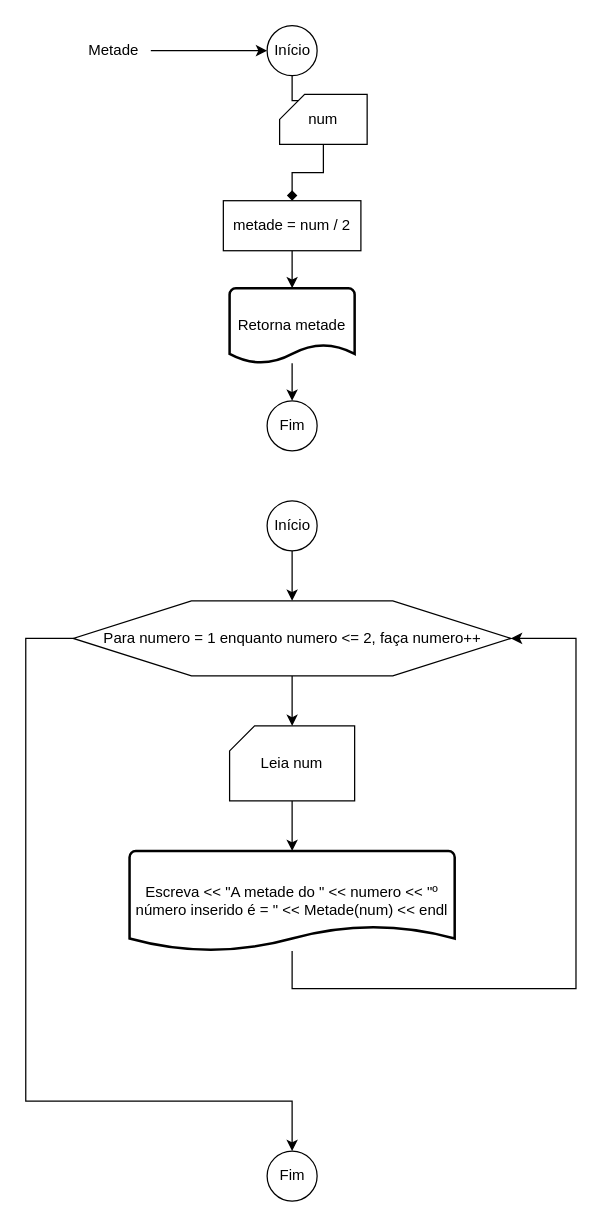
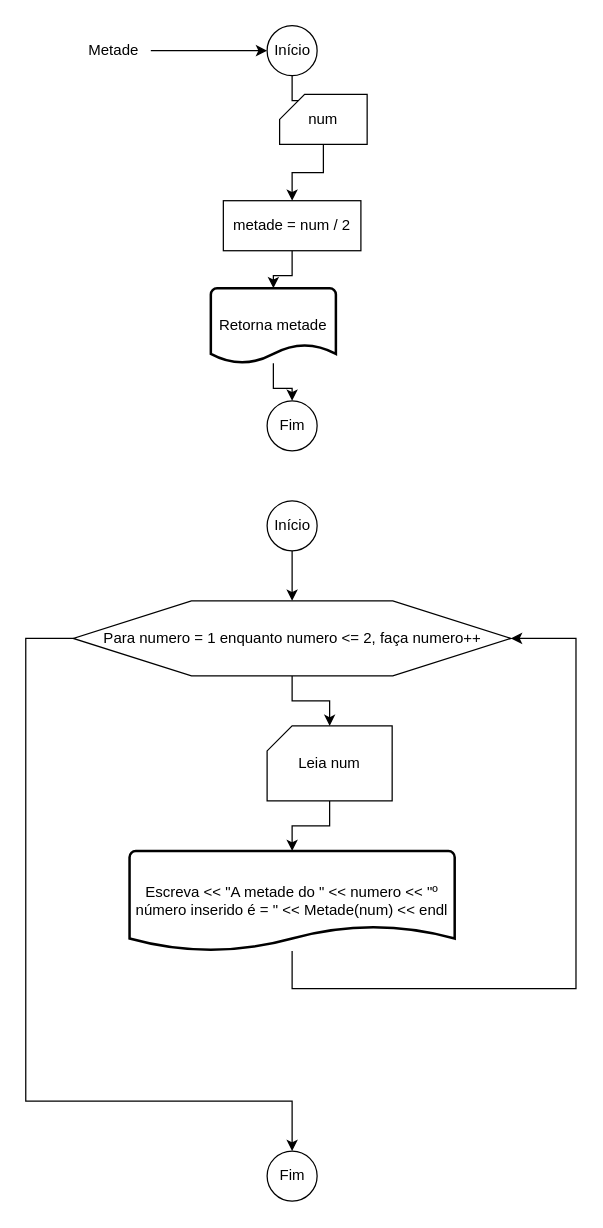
(292, 190) -> (292, 191)
(292, 326) -> (273, 326)
(292, 763) -> (329, 763)
